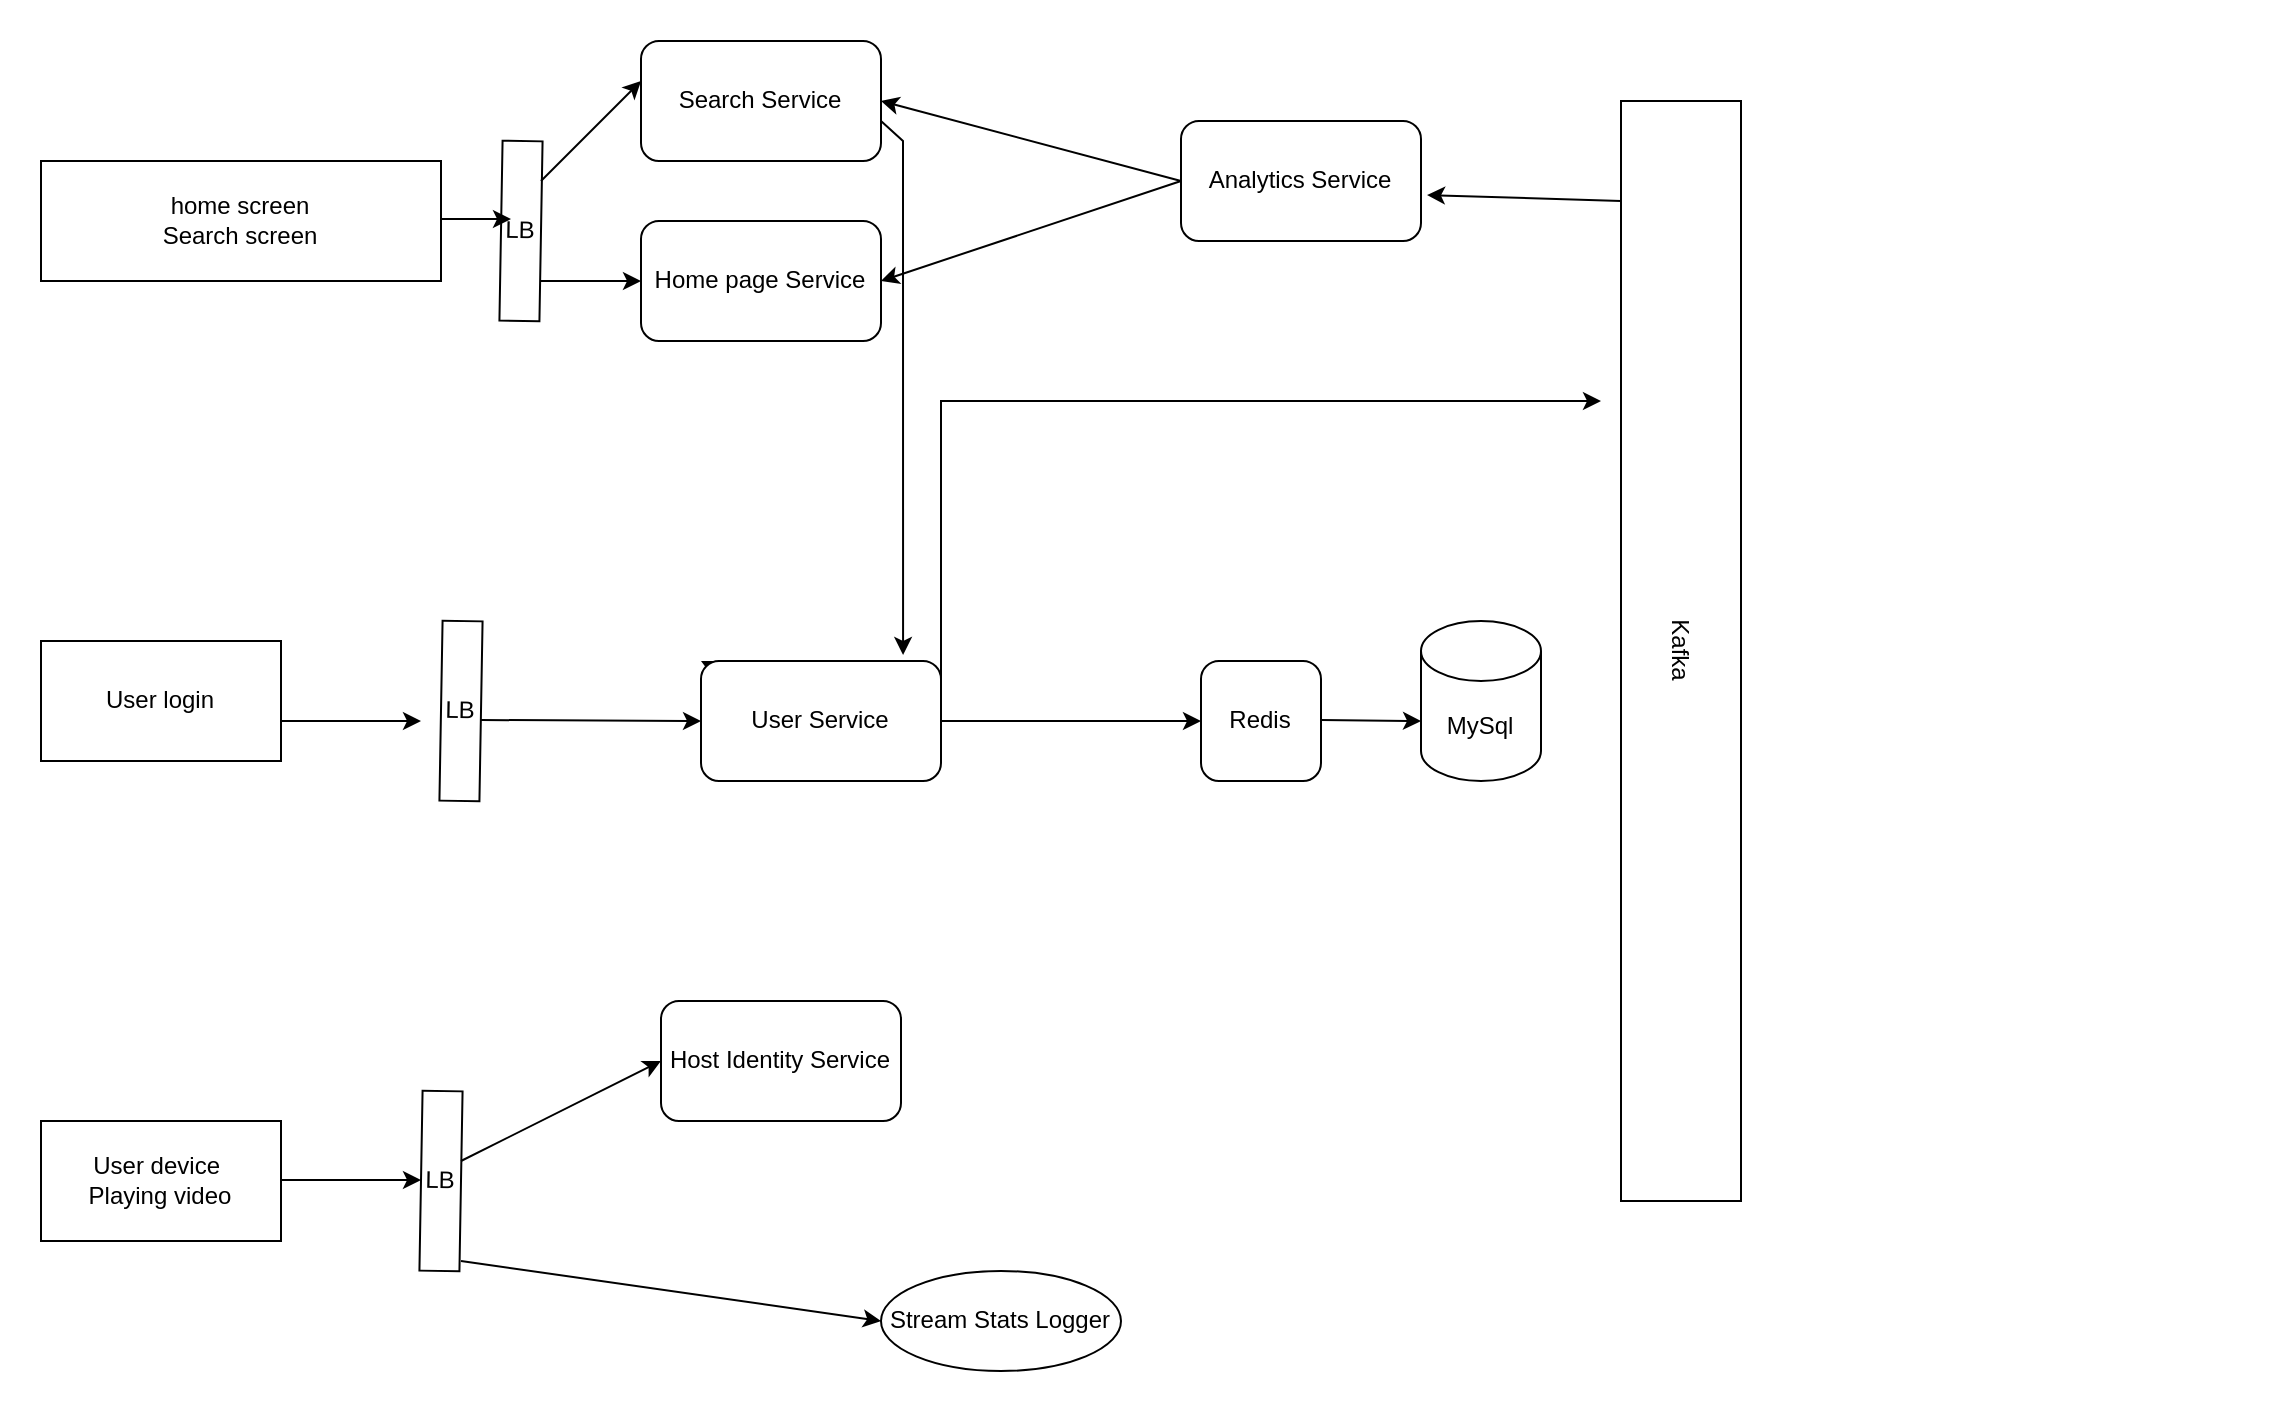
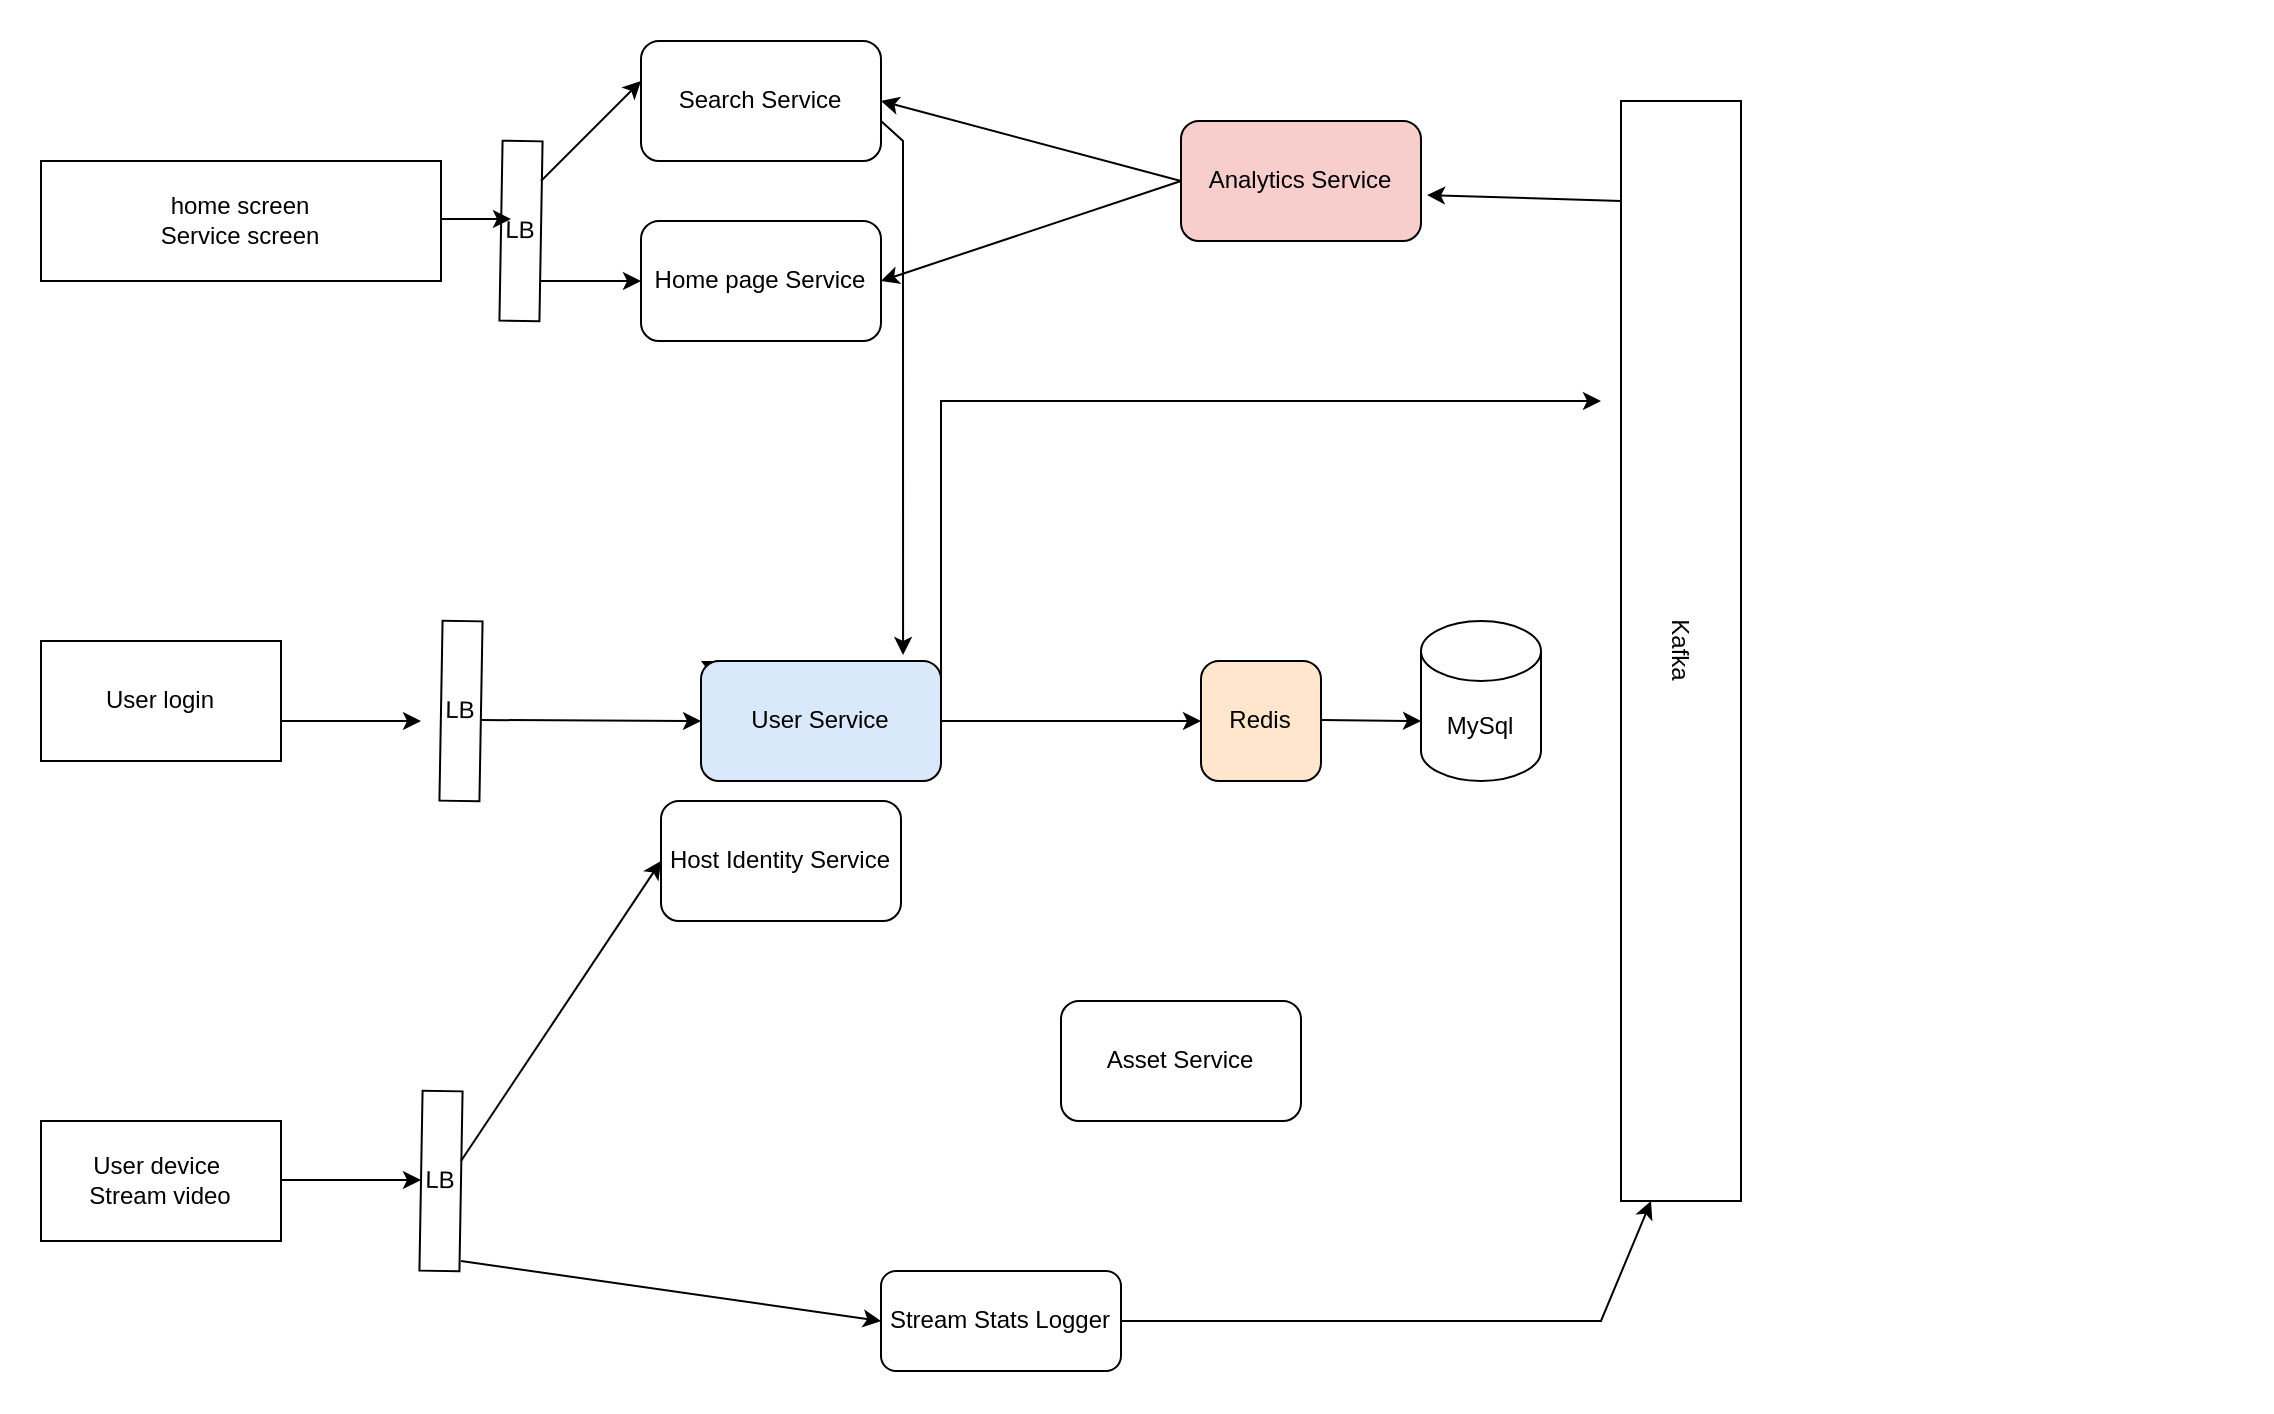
(1301, 181) -> (1301, 181)
(241, 221) -> (241, 221)
(821, 721) -> (821, 721)
(1261, 721) -> (1261, 721)
(781, 1061) -> (781, 861)
none -> (1181, 1061)
(161, 1181) -> (161, 1181)
(1001, 1321) -> (1001, 1321)
none -> (1419, 1321)
